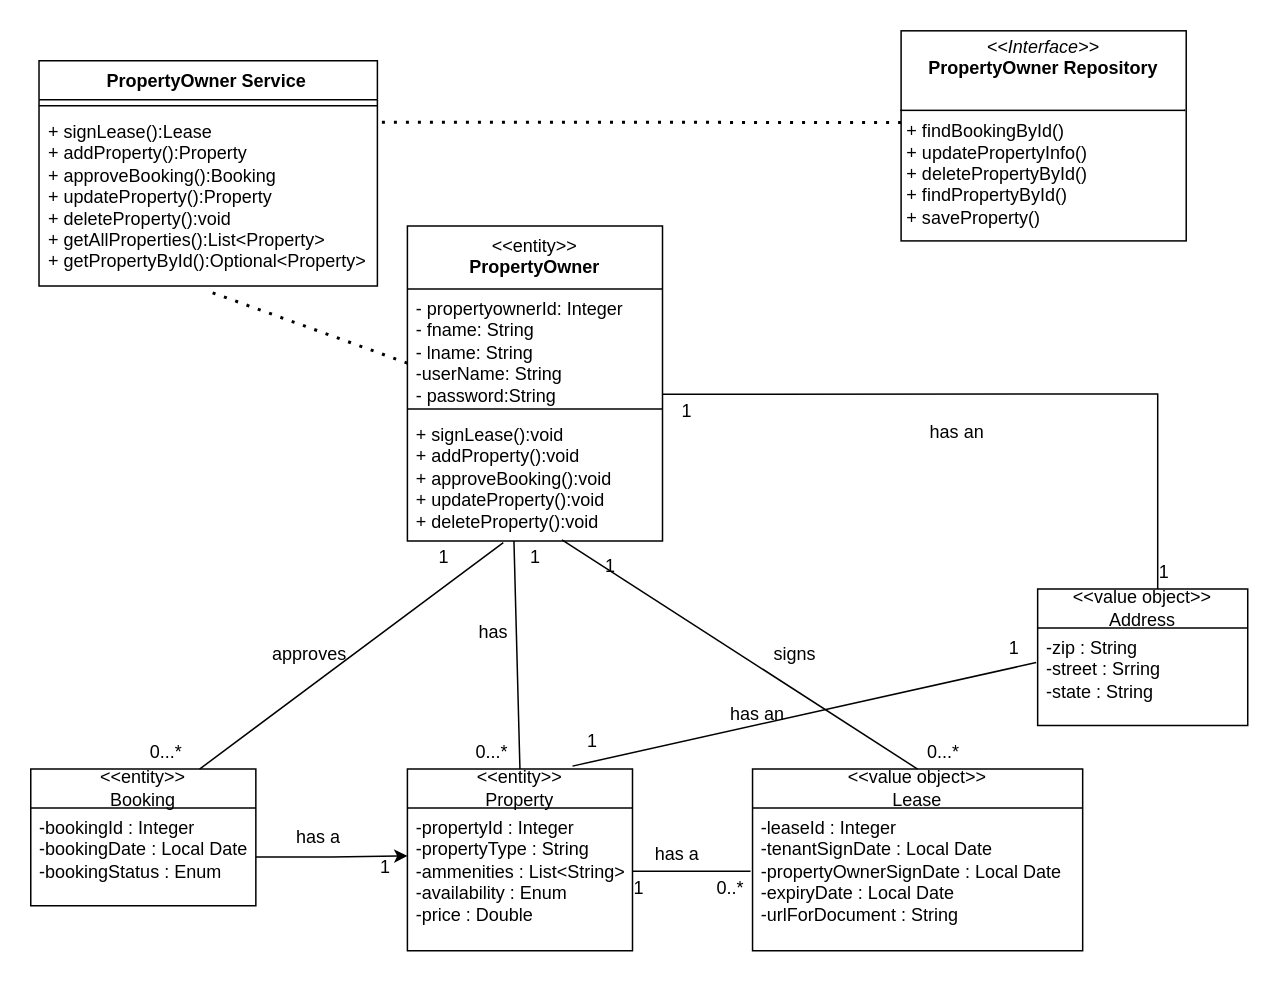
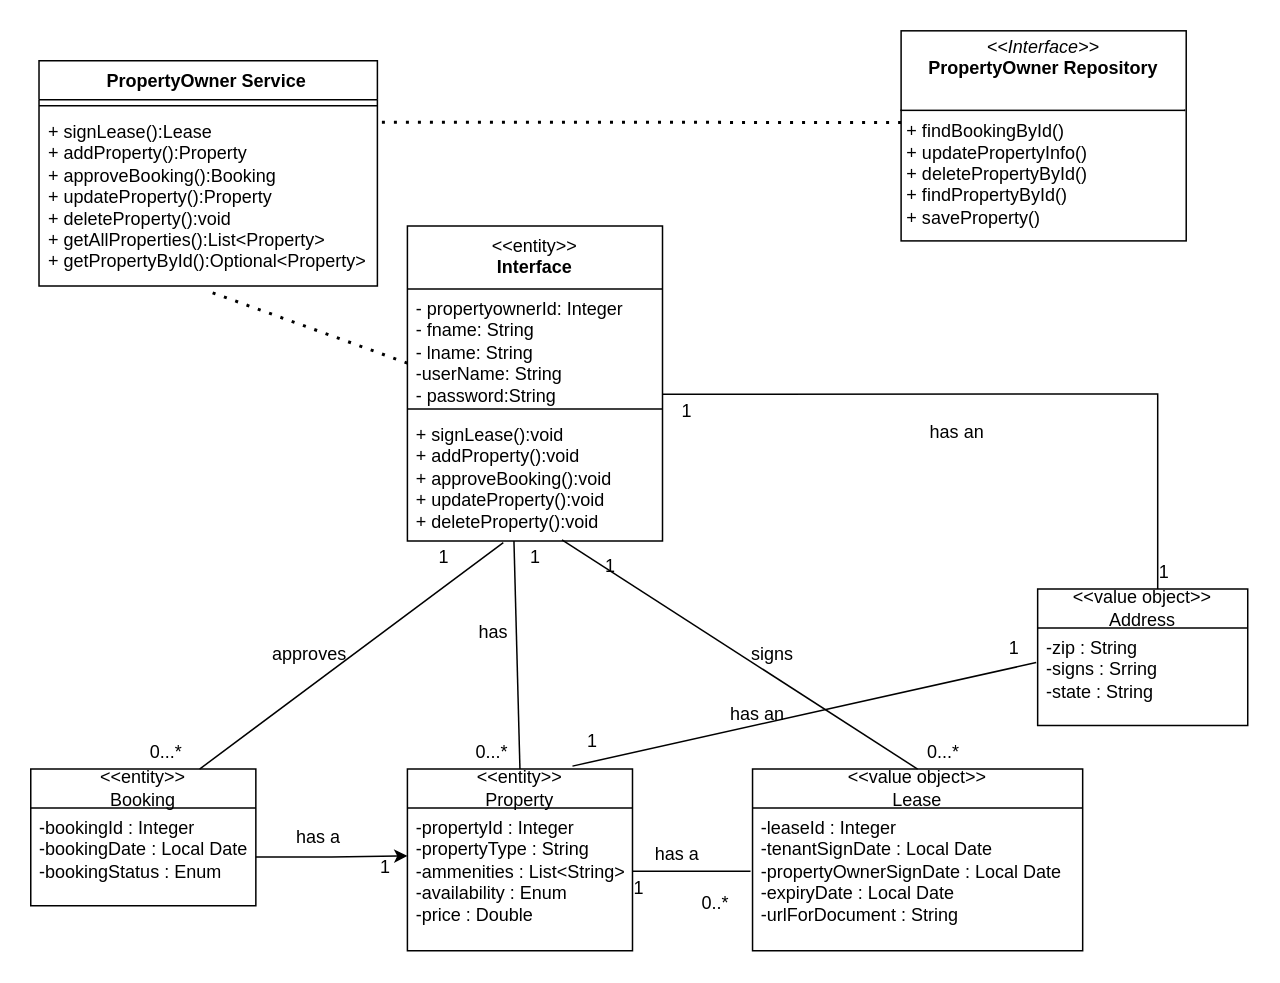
(535, 258) -> (535, 258)
(795, 655) -> (773, 655)
(1118, 671) -> (1112, 671)
(731, 889) -> (716, 904)
